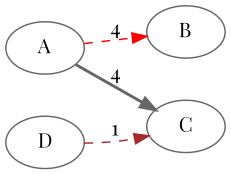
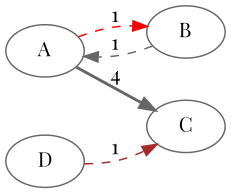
(115, 30) -> (115, 17)
none -> (126, 54)
